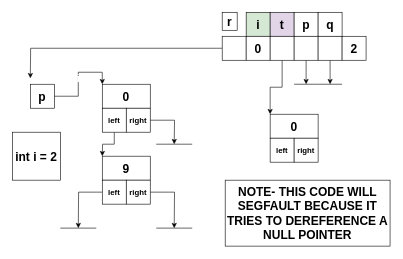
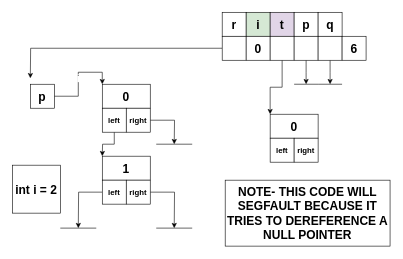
(230, 21) -> (234, 24)
(354, 48) -> (354, 48)
(36, 156) -> (36, 189)
(126, 168) -> (126, 168)
